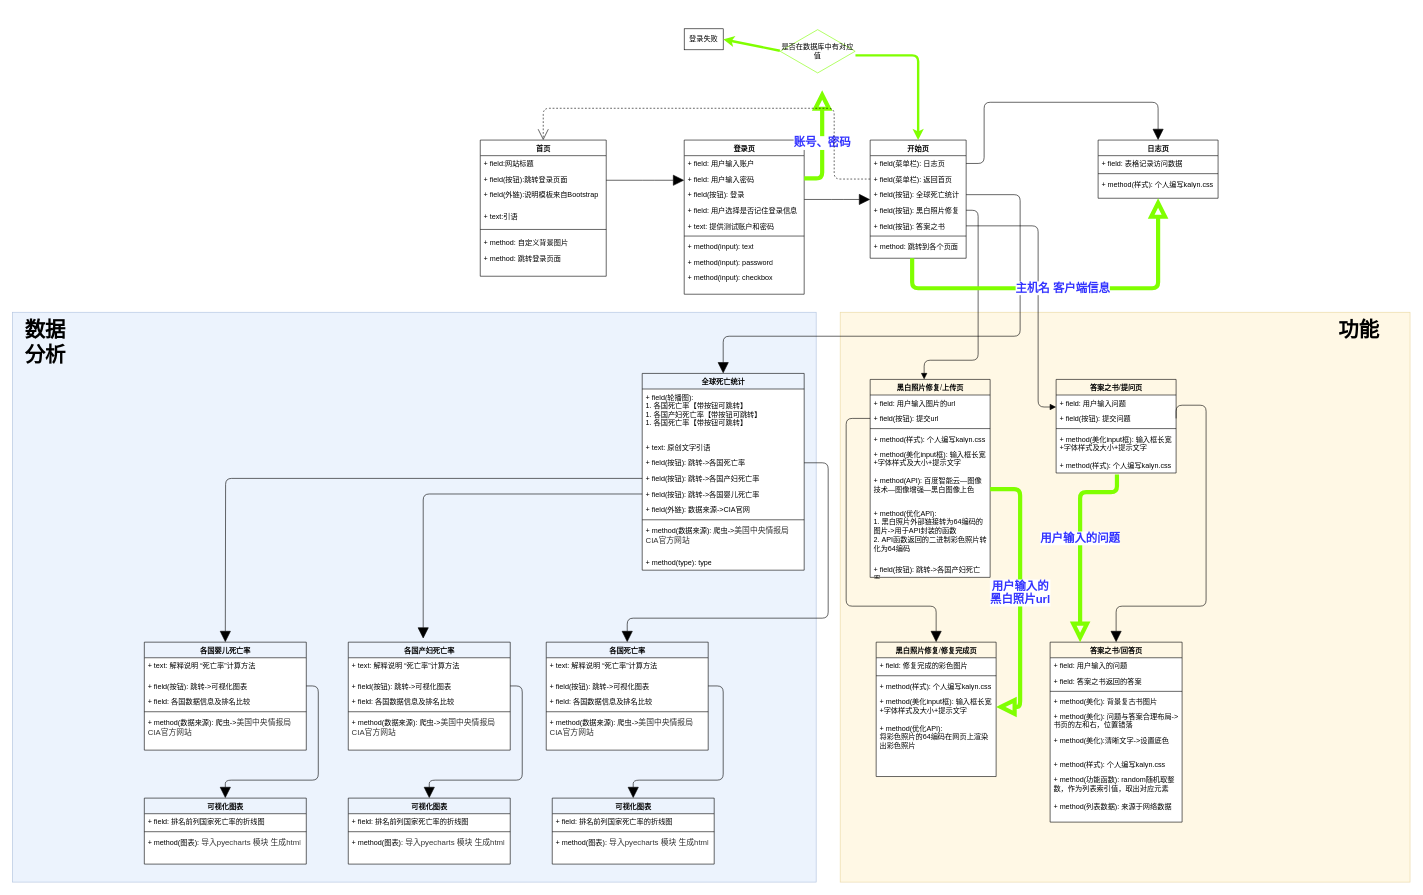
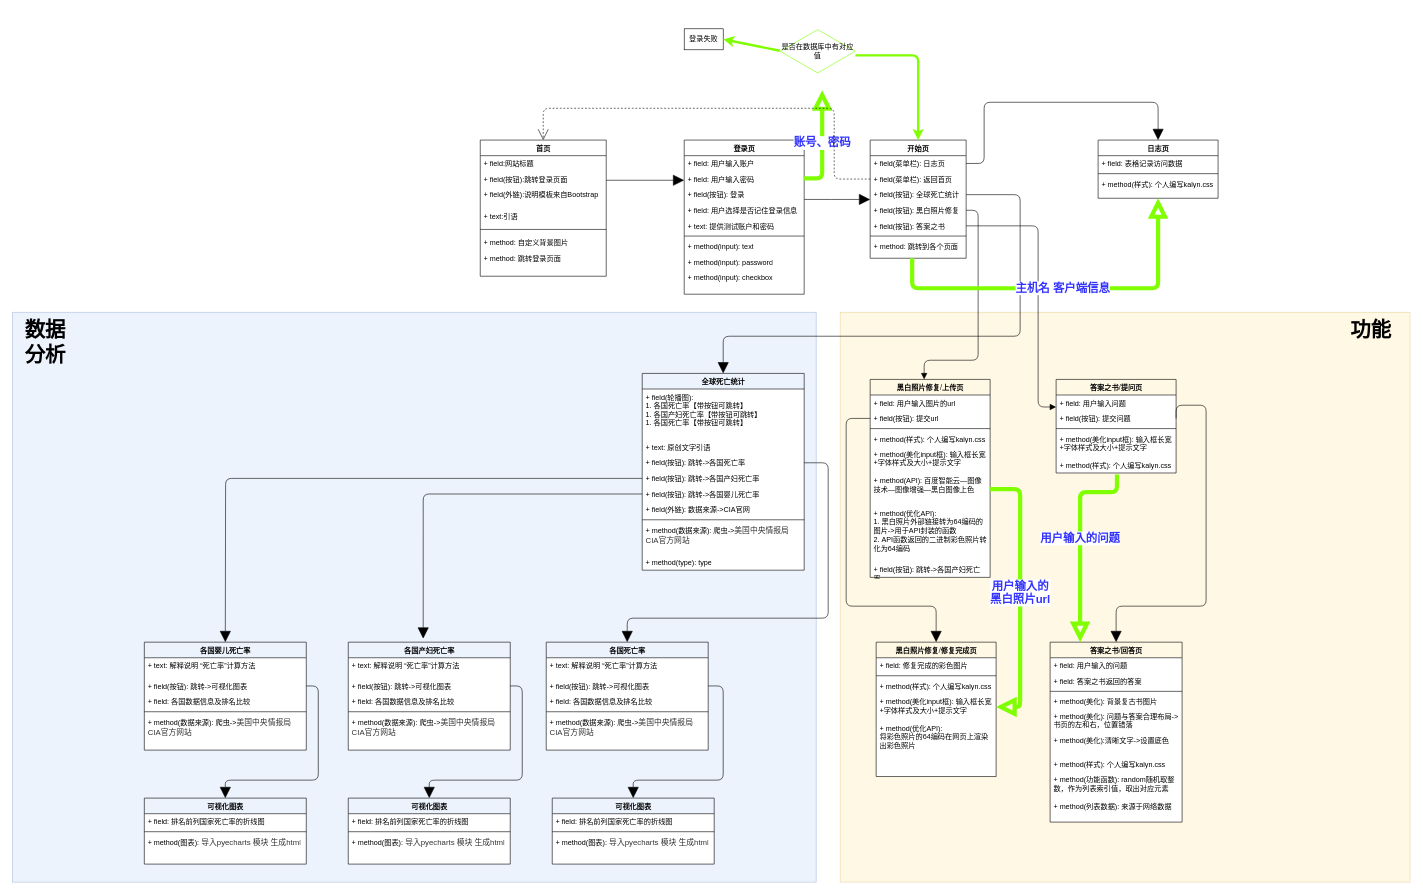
(1359, 330) -> (1371, 330)
